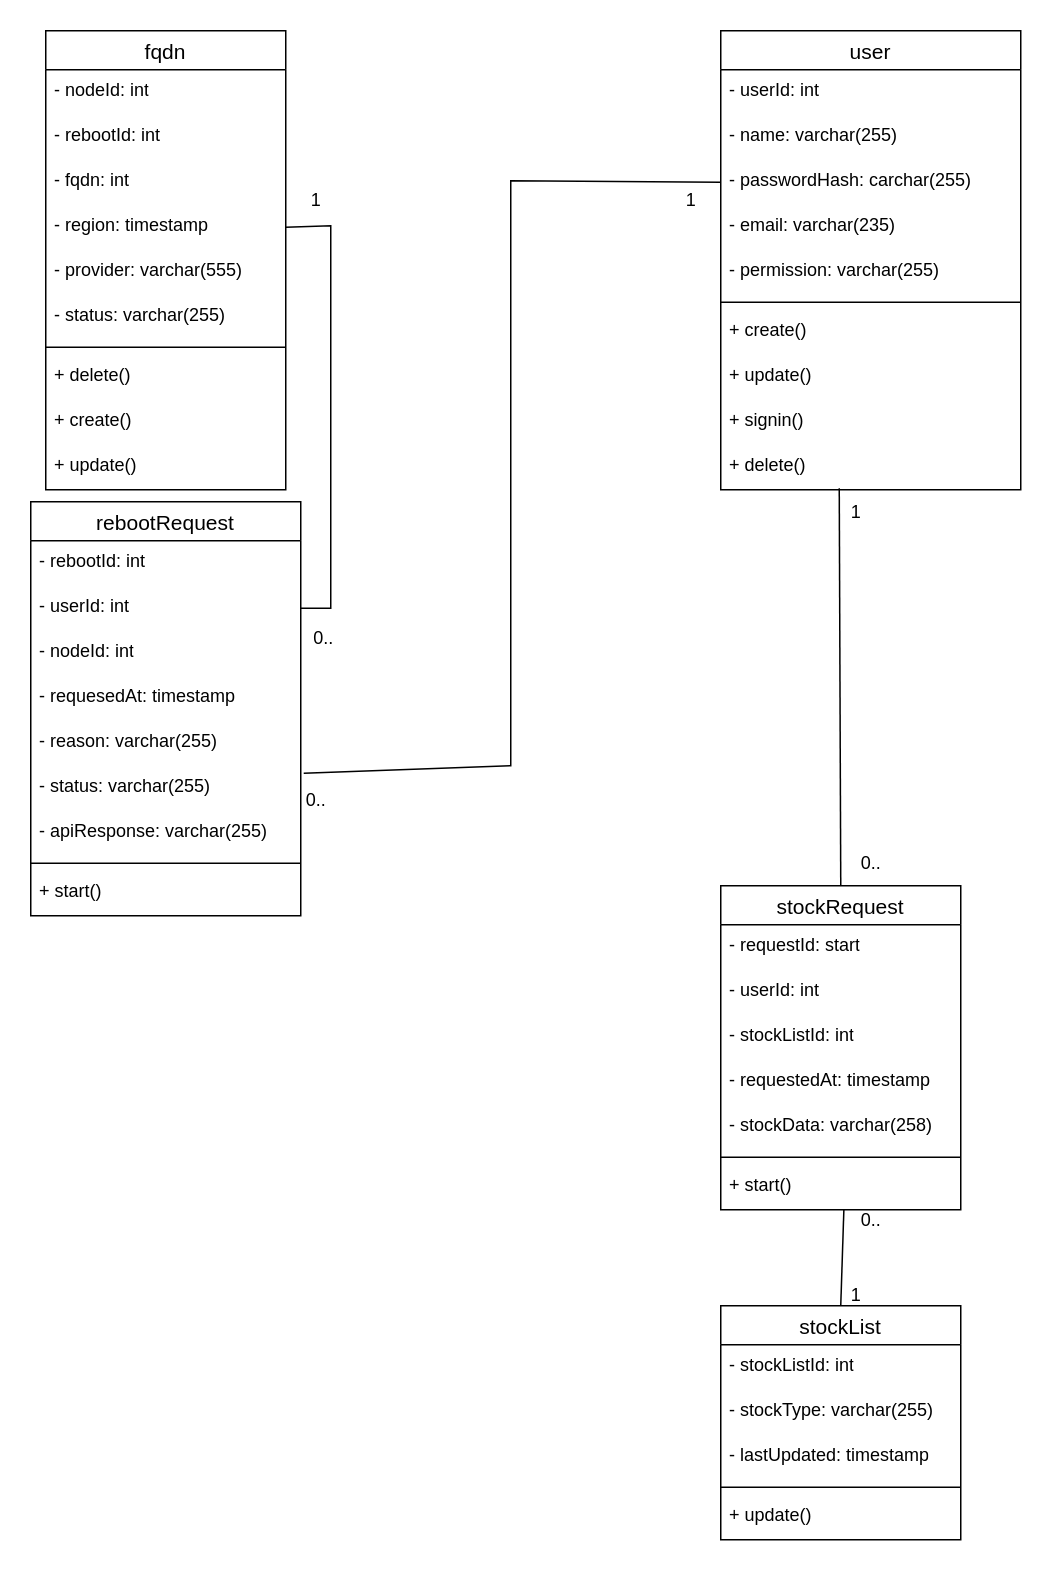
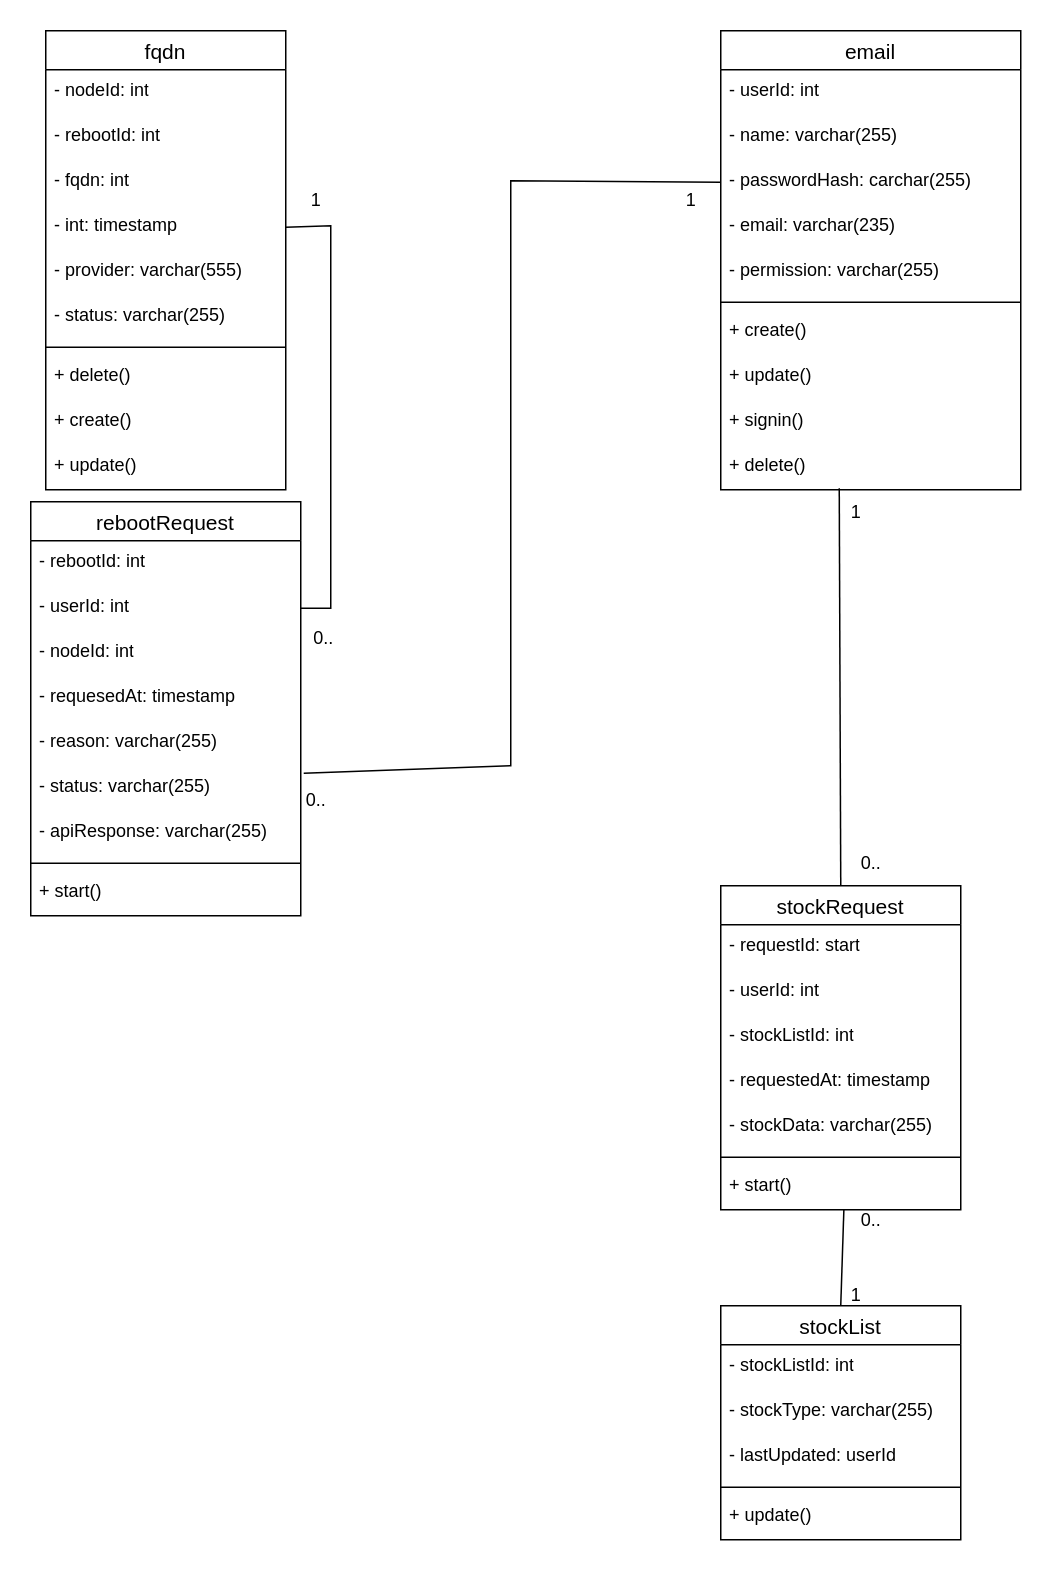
(870, 52) -> (870, 52)
(139, 226) -> (124, 226)
(842, 1137) -> (842, 1137)
(839, 1456) -> (826, 1456)
